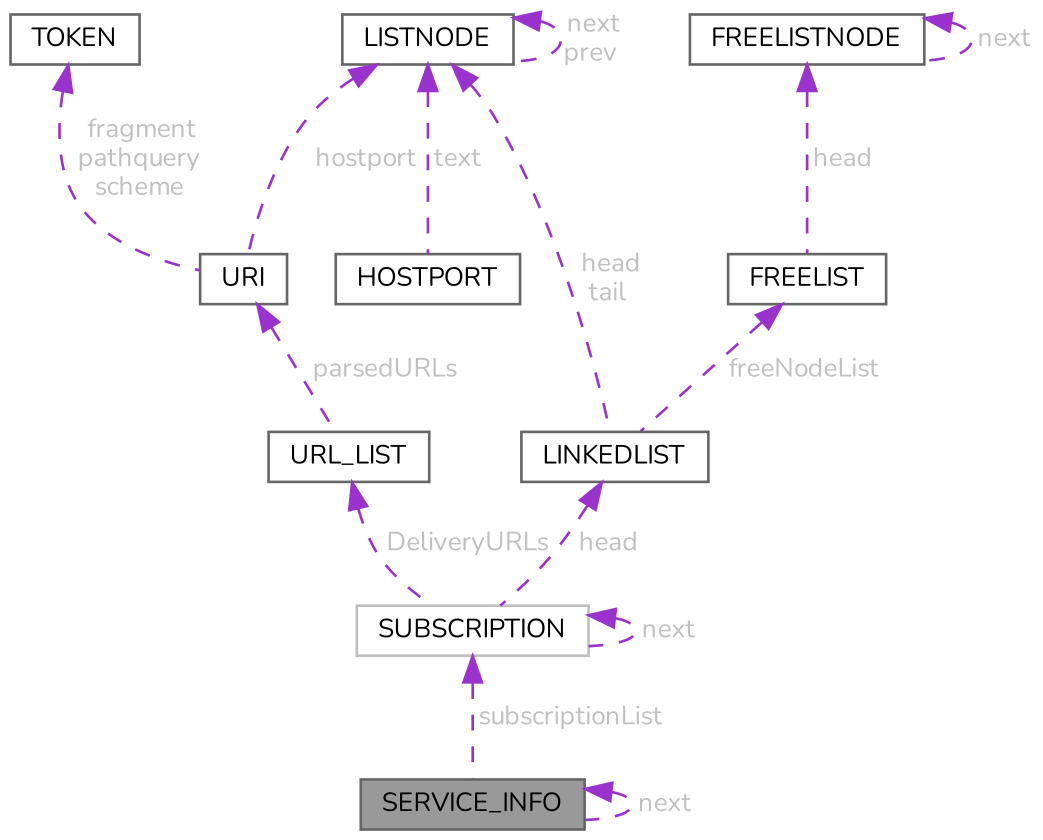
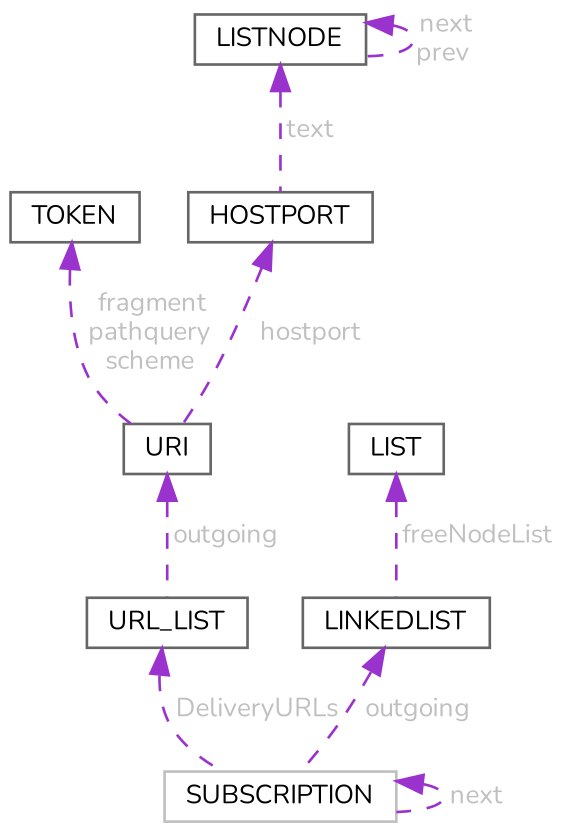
(807, 40) -> none
(284, 155) -> (227, 348)
(557, 251) -> none
(807, 279) -> (396, 449)
(383, 370) -> (224, 536)
(606, 544) -> (416, 710)
(473, 804) -> none
